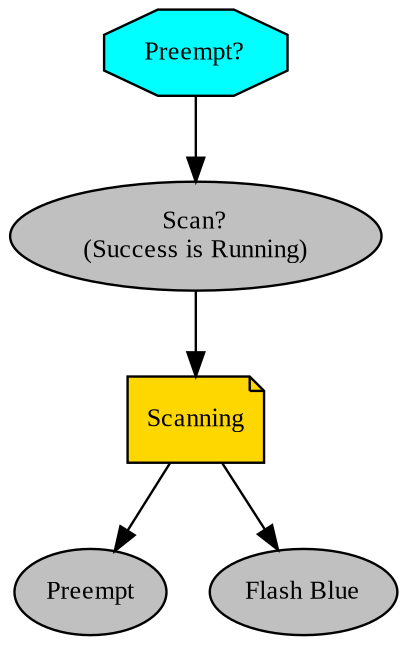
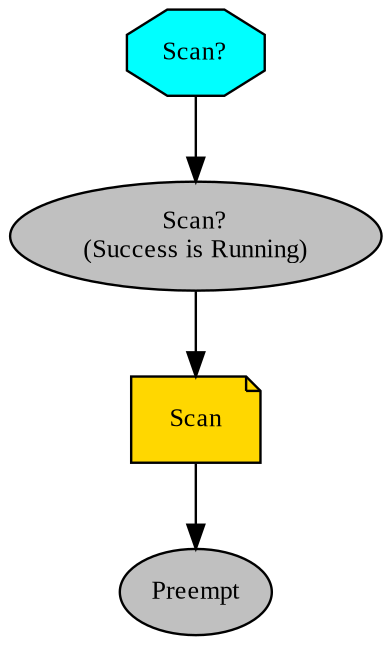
(196, 53) -> (196, 53)
(196, 420) -> (196, 420)
(304, 592) -> none
